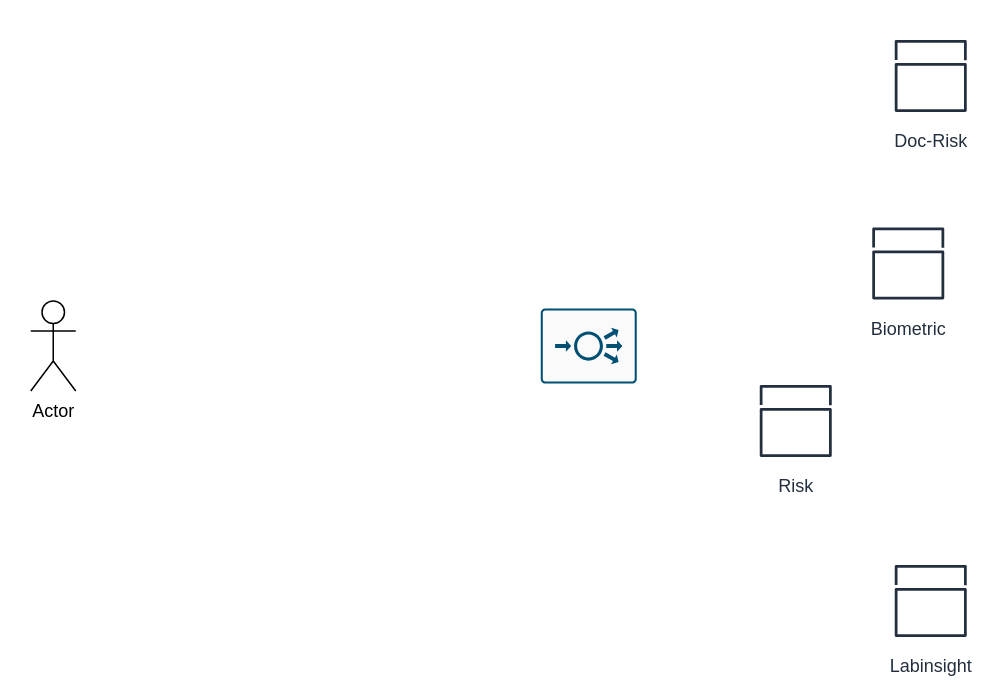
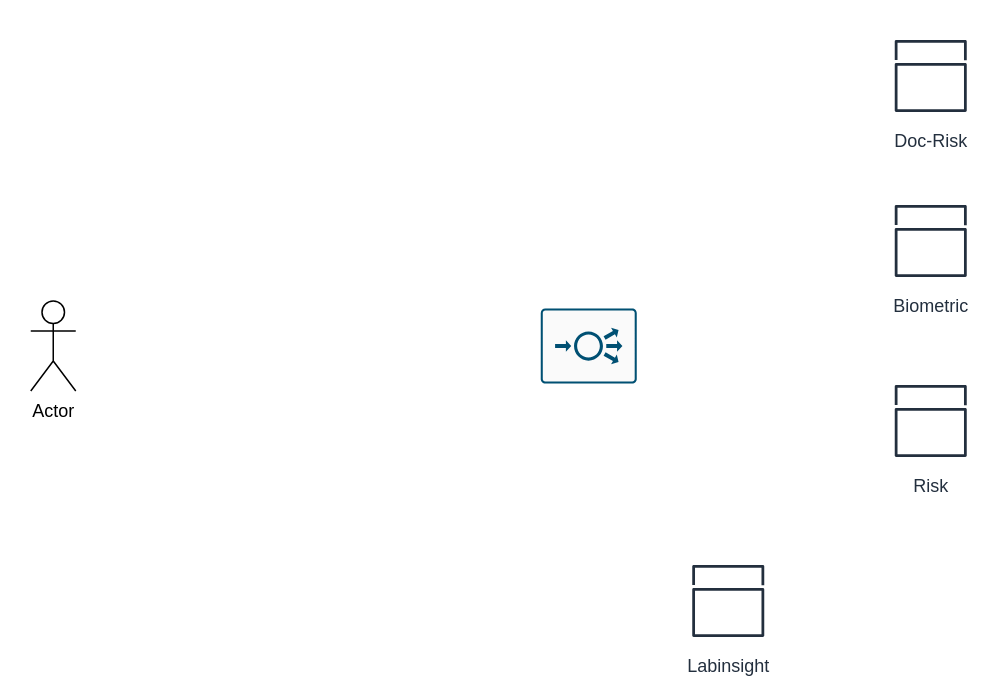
(908, 263) -> (931, 241)
(796, 421) -> (931, 421)
(931, 601) -> (728, 601)
